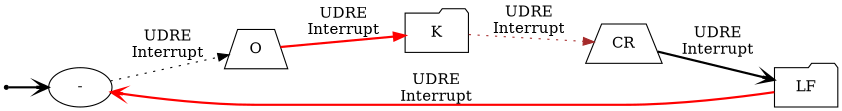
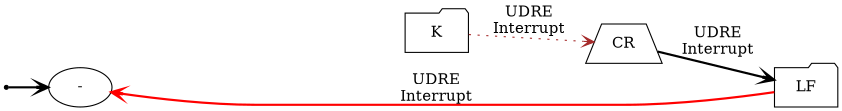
(526, 38) -> (526, 38)
(256, 49) -> none
